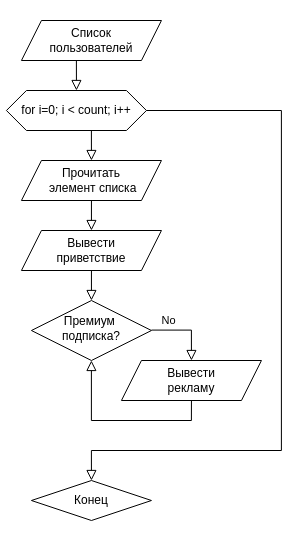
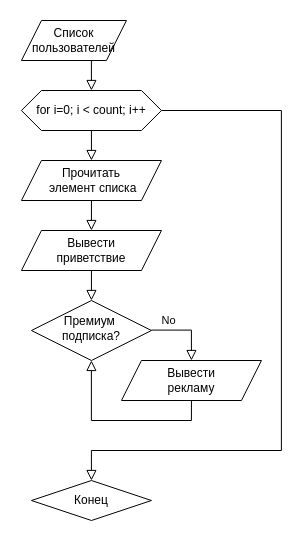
(91, 41) -> (74, 41)
(76, 111) -> (91, 111)
